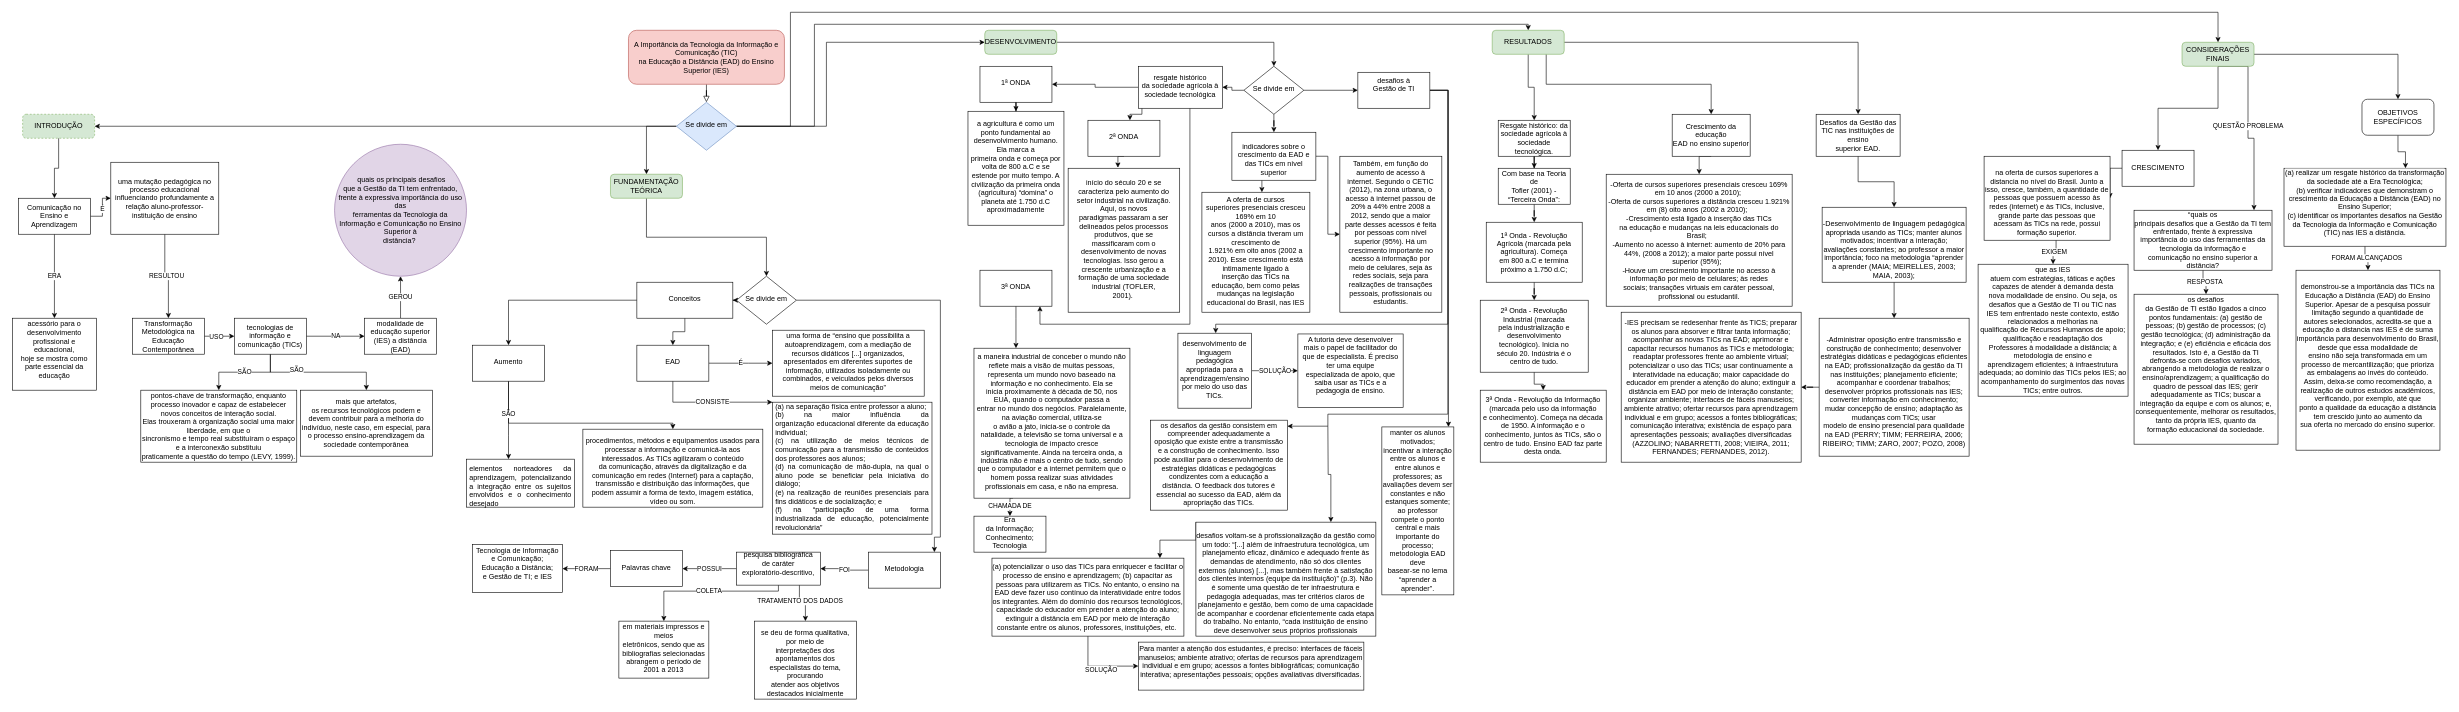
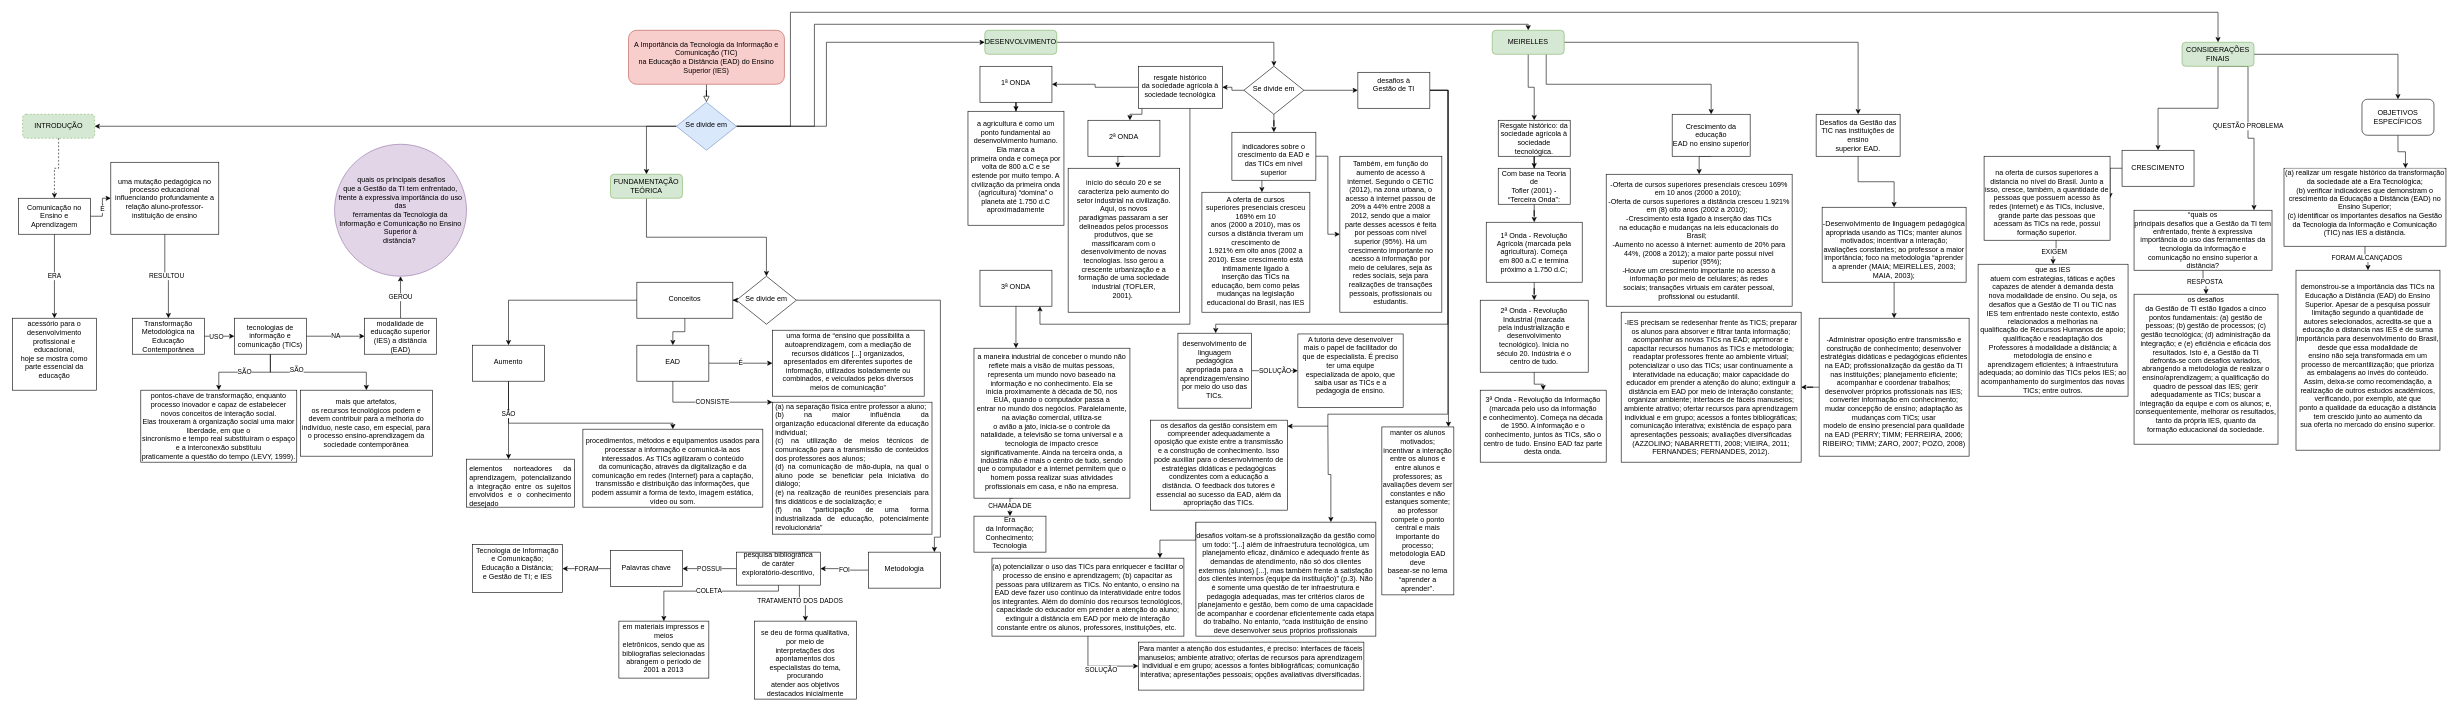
(1529, 42) -> (1529, 42)
(59, 168) -> (59, 168)
